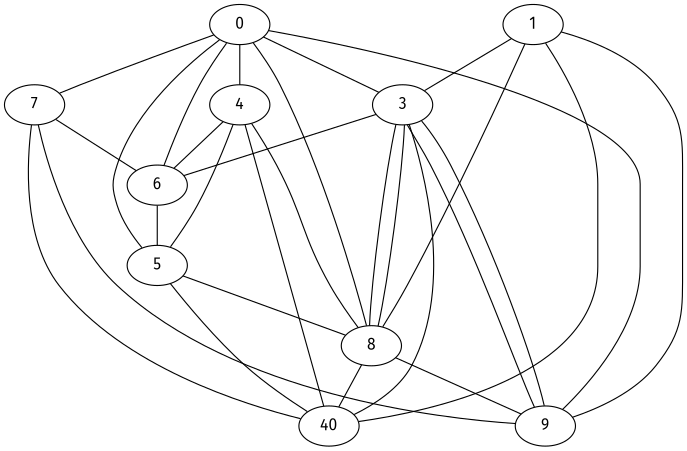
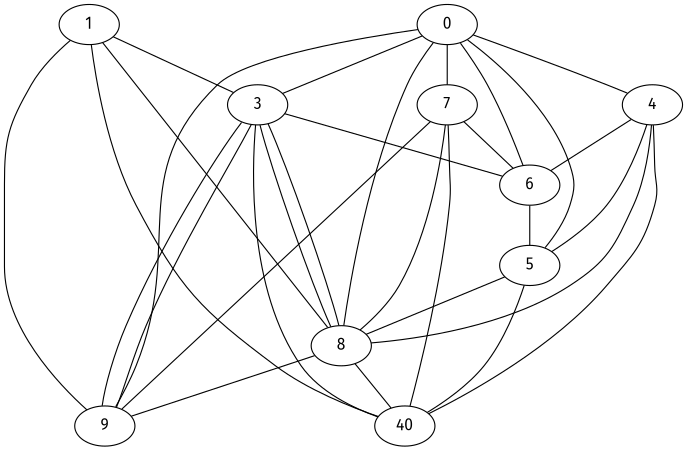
none -> (421, 236)
